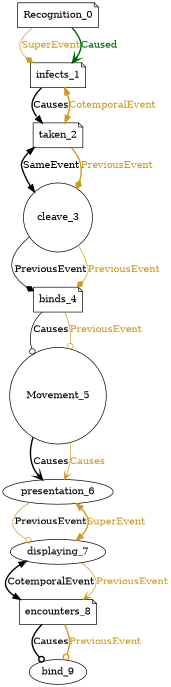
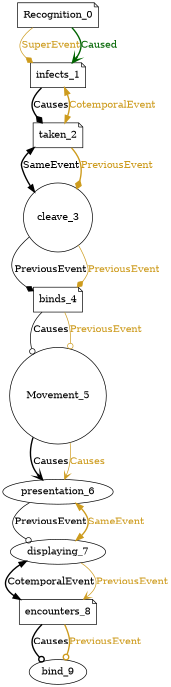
(33, 101) -> (33, 101)
(13, 520) -> (13, 520)
(116, 522) -> (116, 522)
